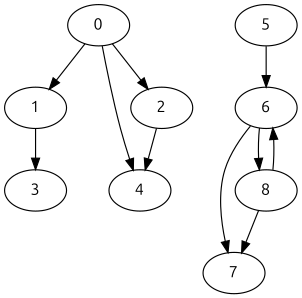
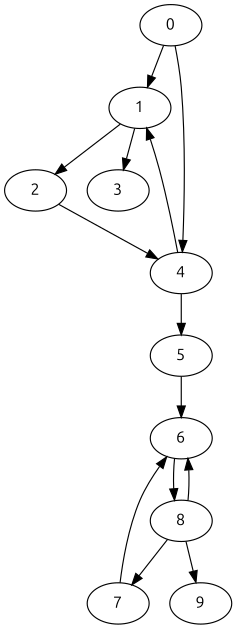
(127, 62) -> (92, 146)
(222, 180) -> (132, 522)
none -> (166, 195)
none -> (181, 309)
none -> (201, 603)
